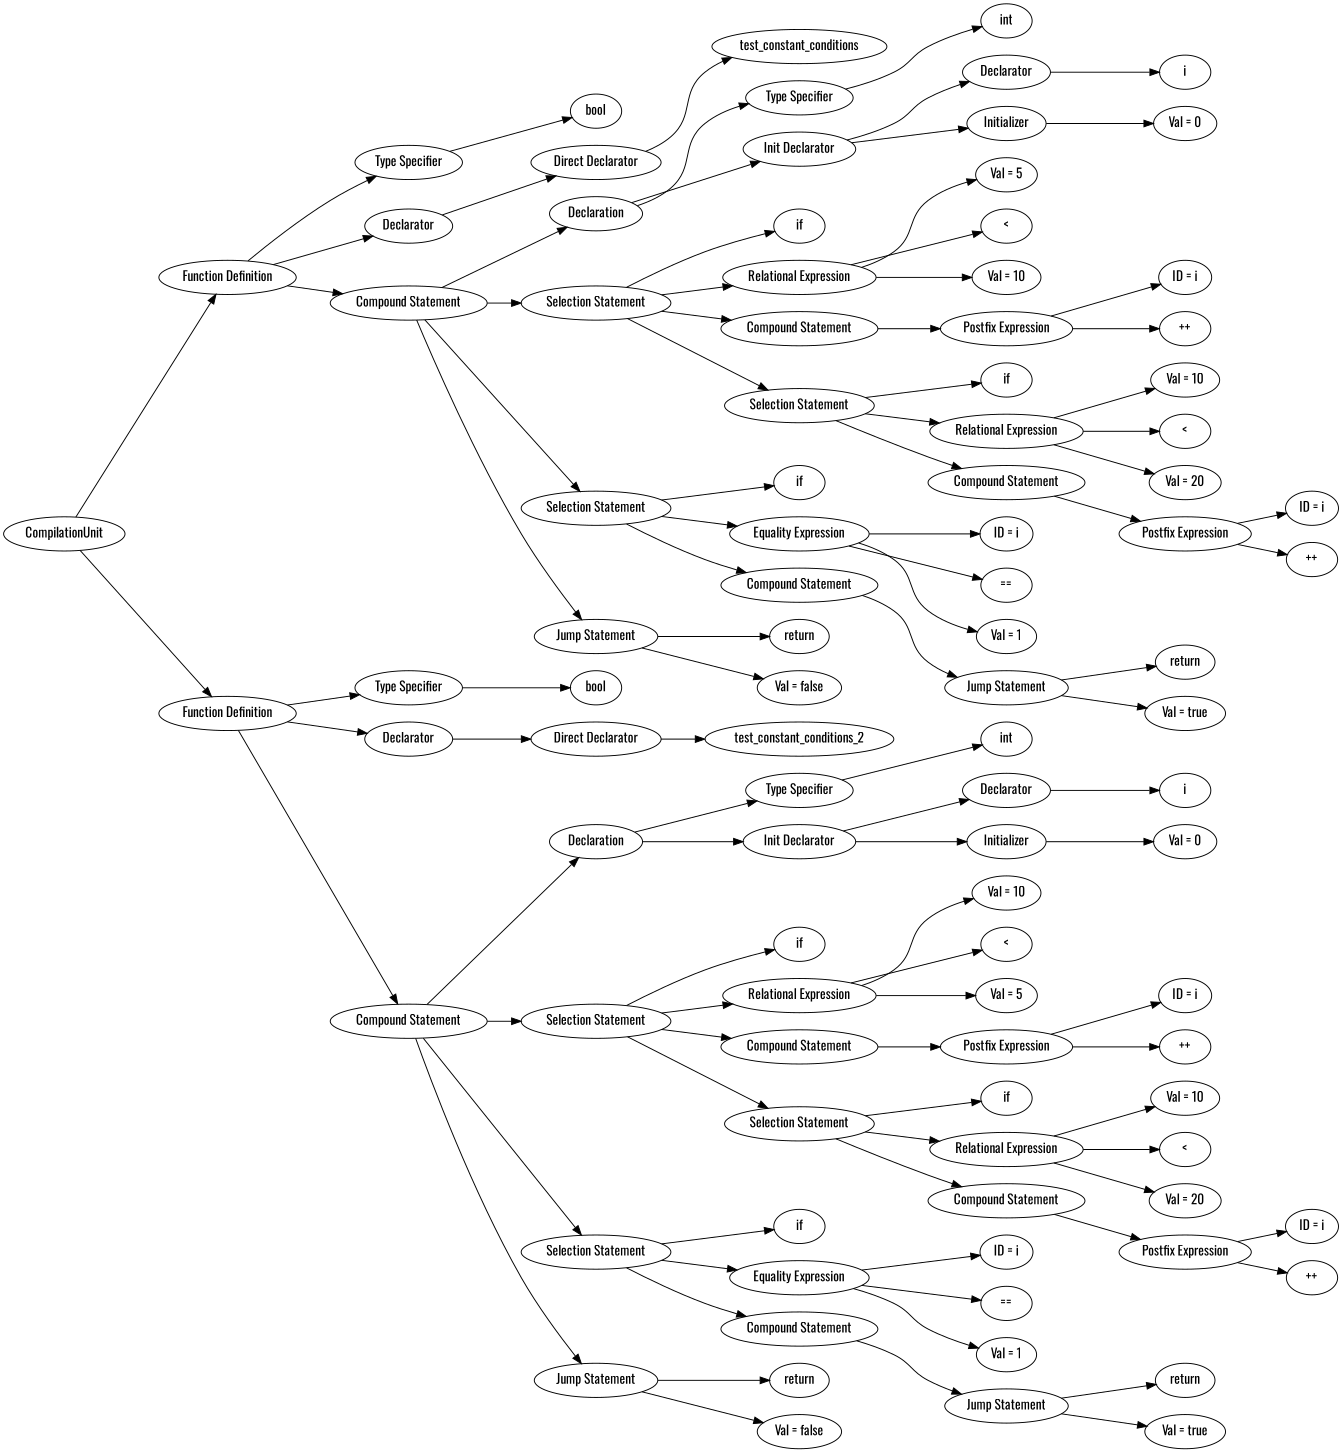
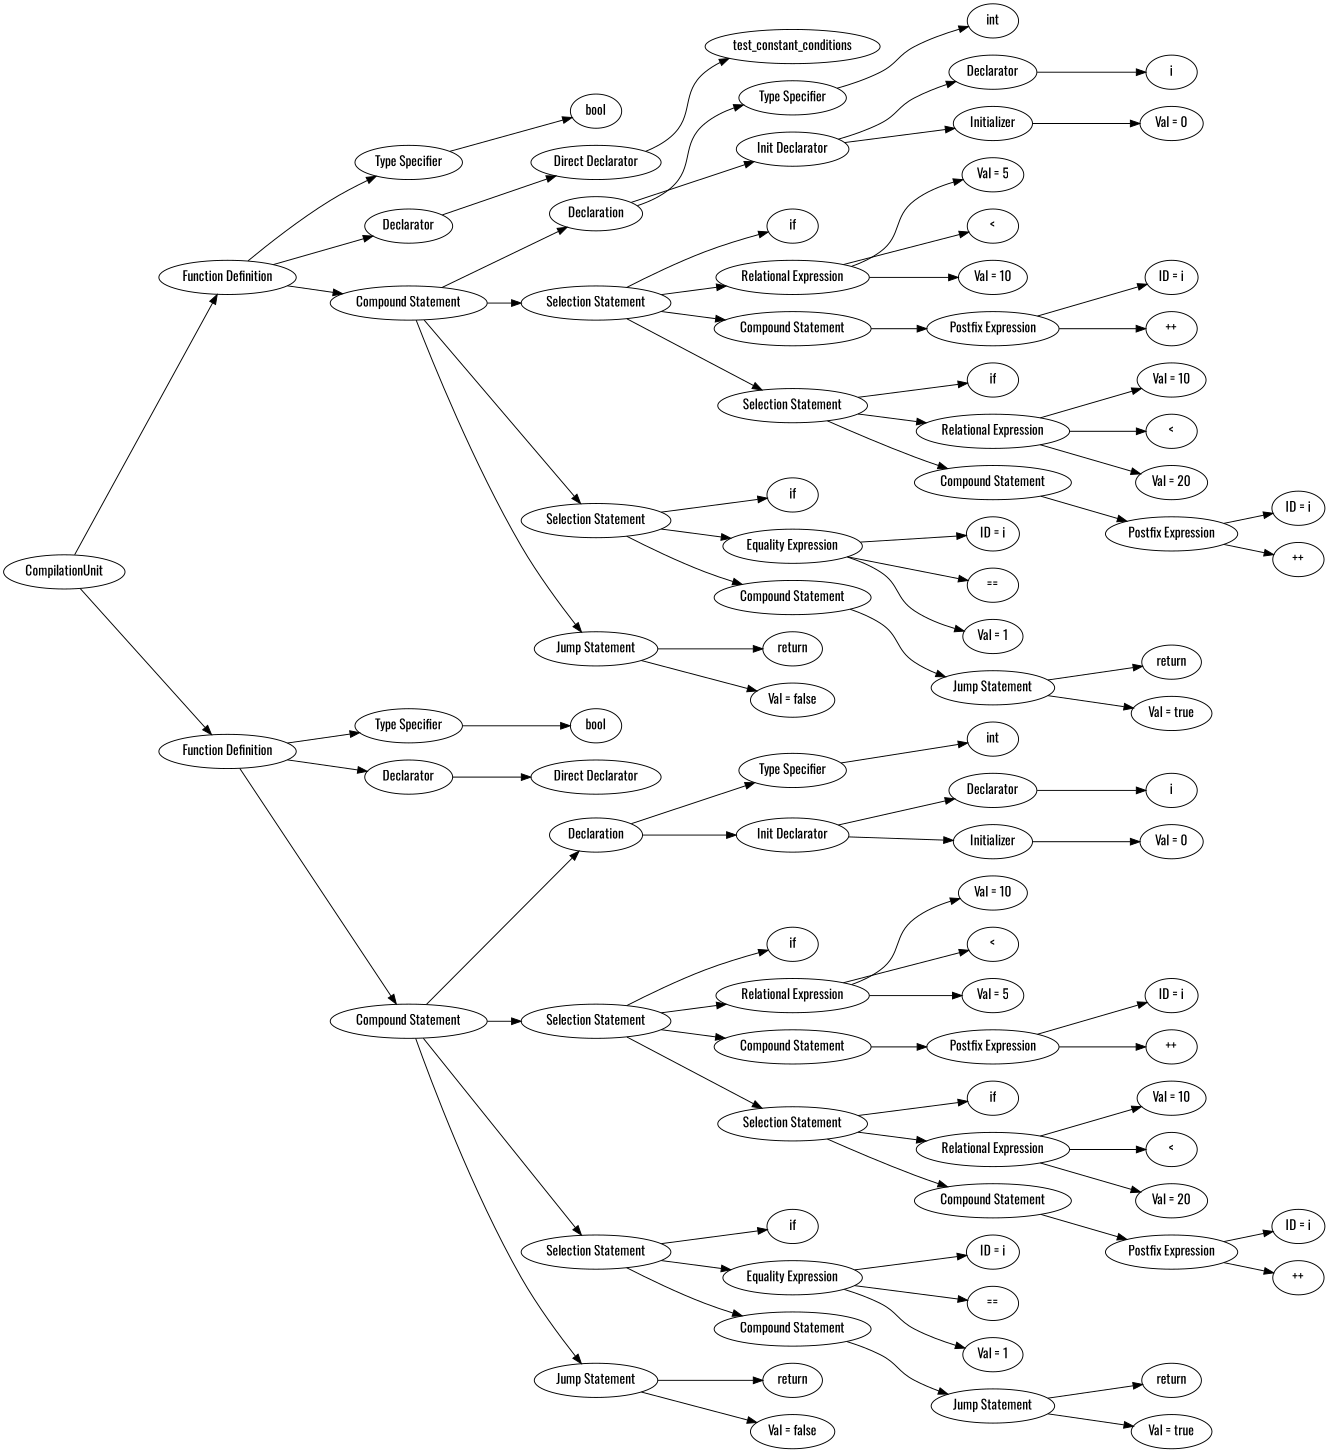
(799, 739) -> none
